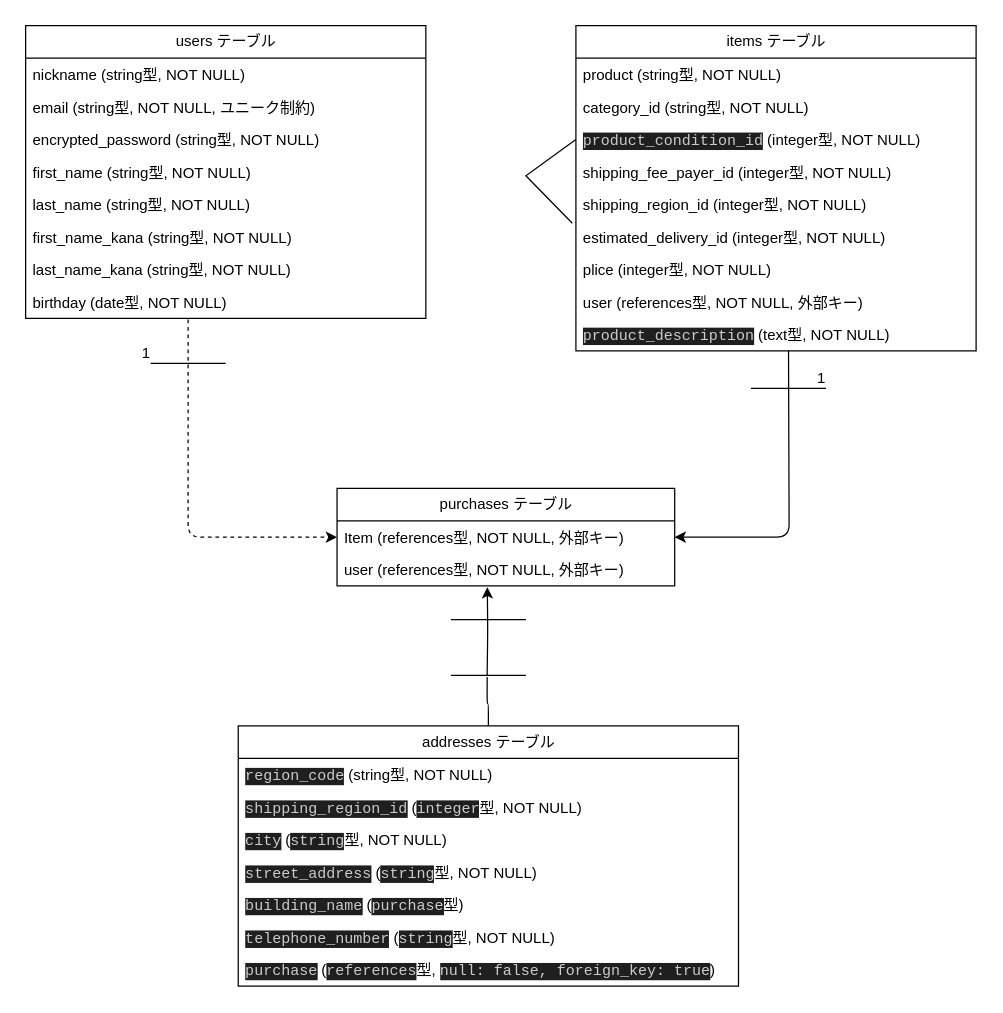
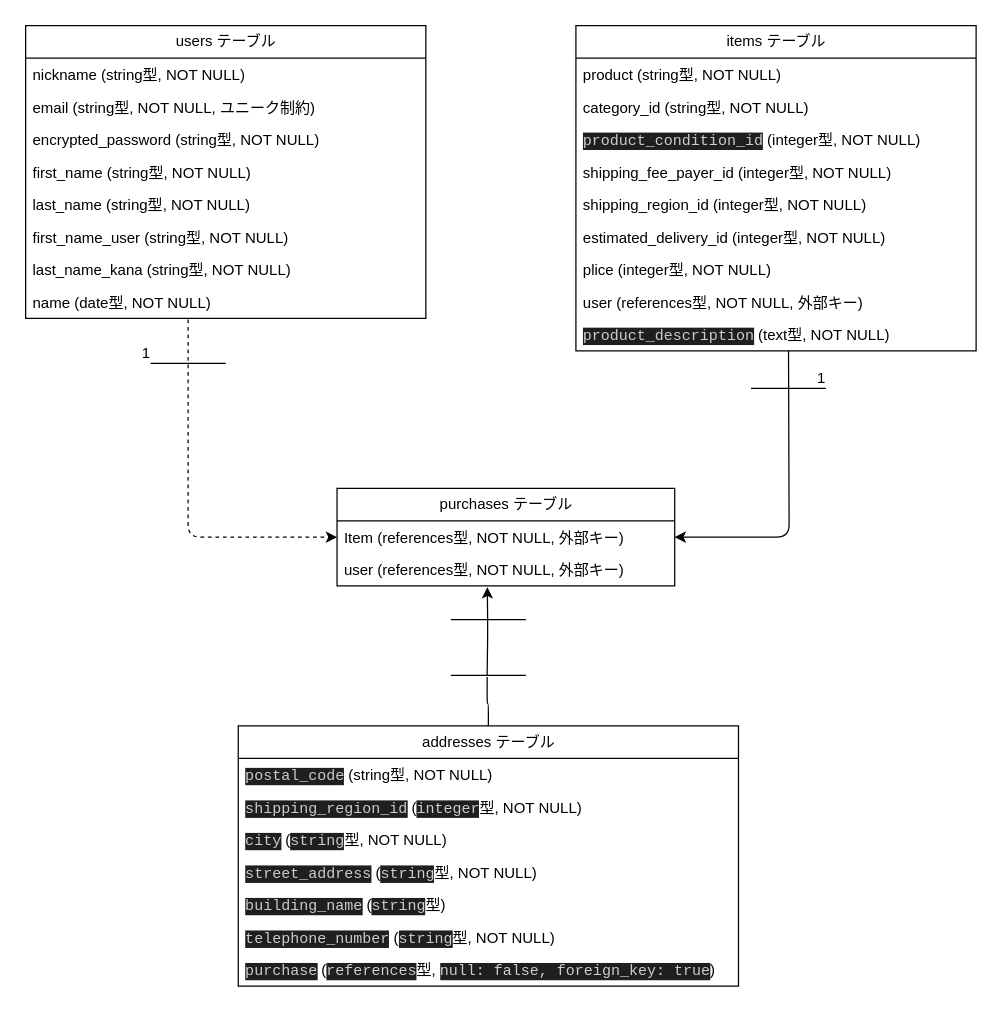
(527, 177) -> none
(172, 238) -> (172, 238)
(136, 303) -> (121, 303)
(369, 776) -> (369, 776)
(348, 906) -> (338, 906)
